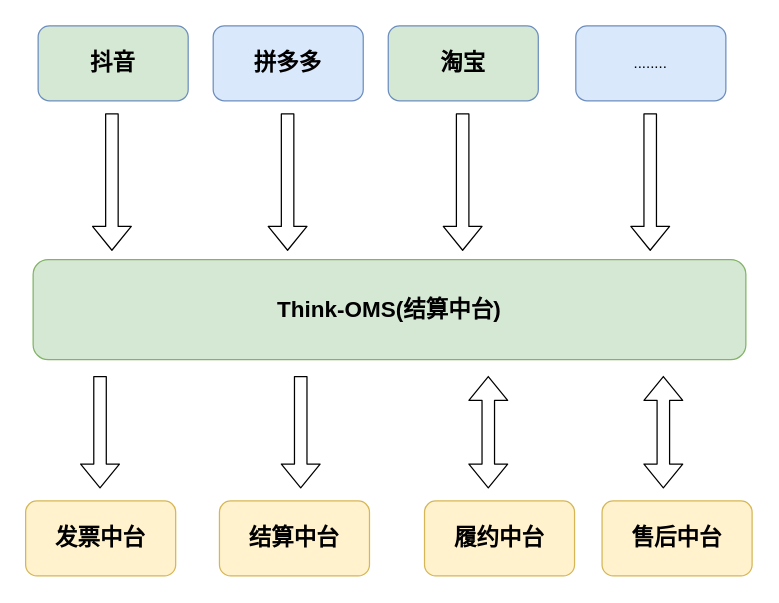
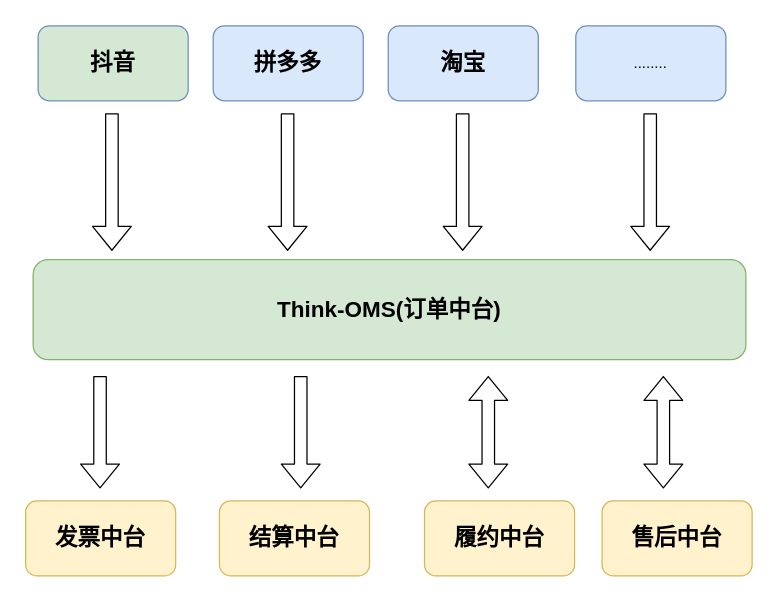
(463, 63) -> (463, 63)
(389, 309) -> (389, 309)
